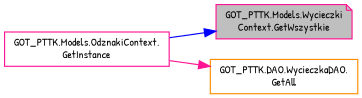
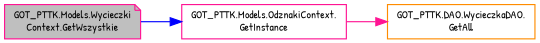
(187, 35) -> (156, 22)
